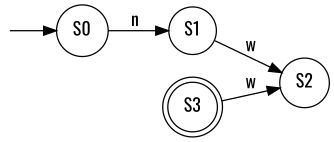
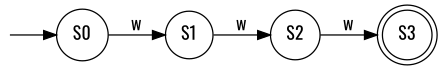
(135, 21) -> (137, 25)
(245, 96) -> (342, 35)
